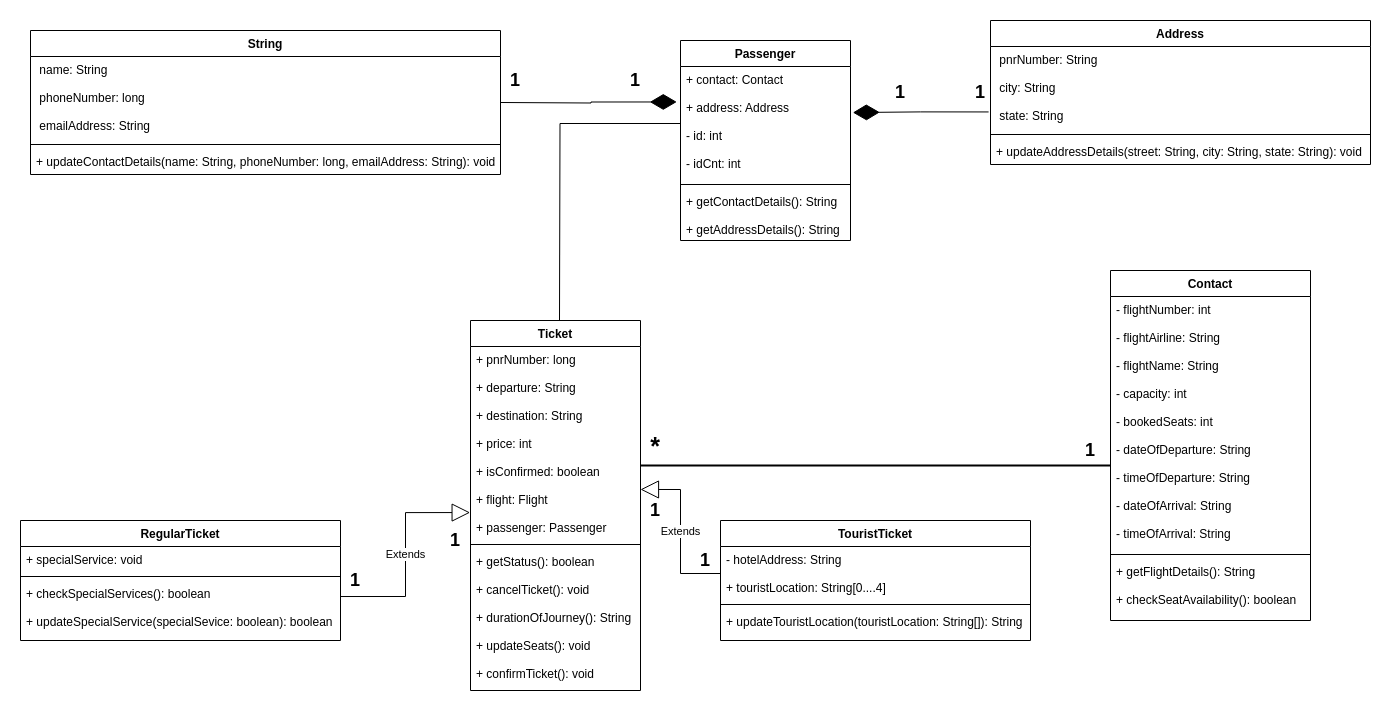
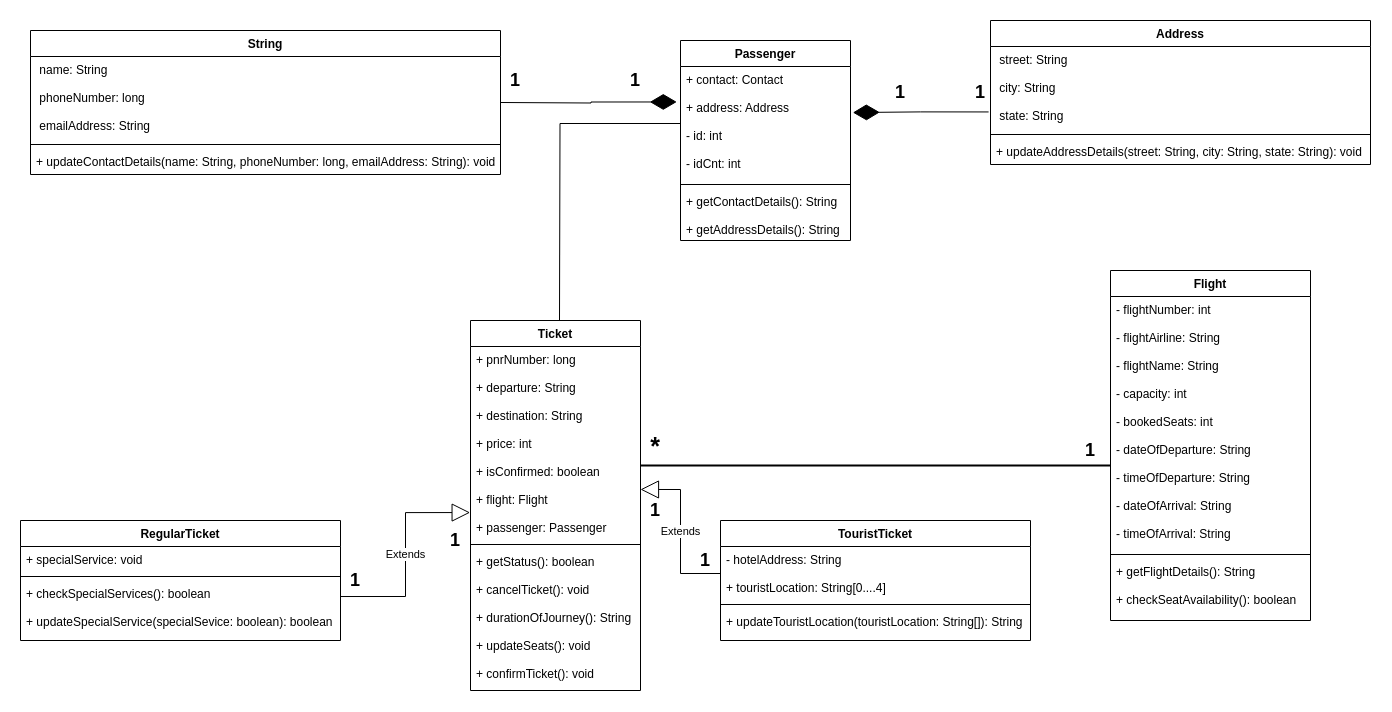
(1048, 60) -> (1038, 60)
(1210, 284) -> (1210, 284)
